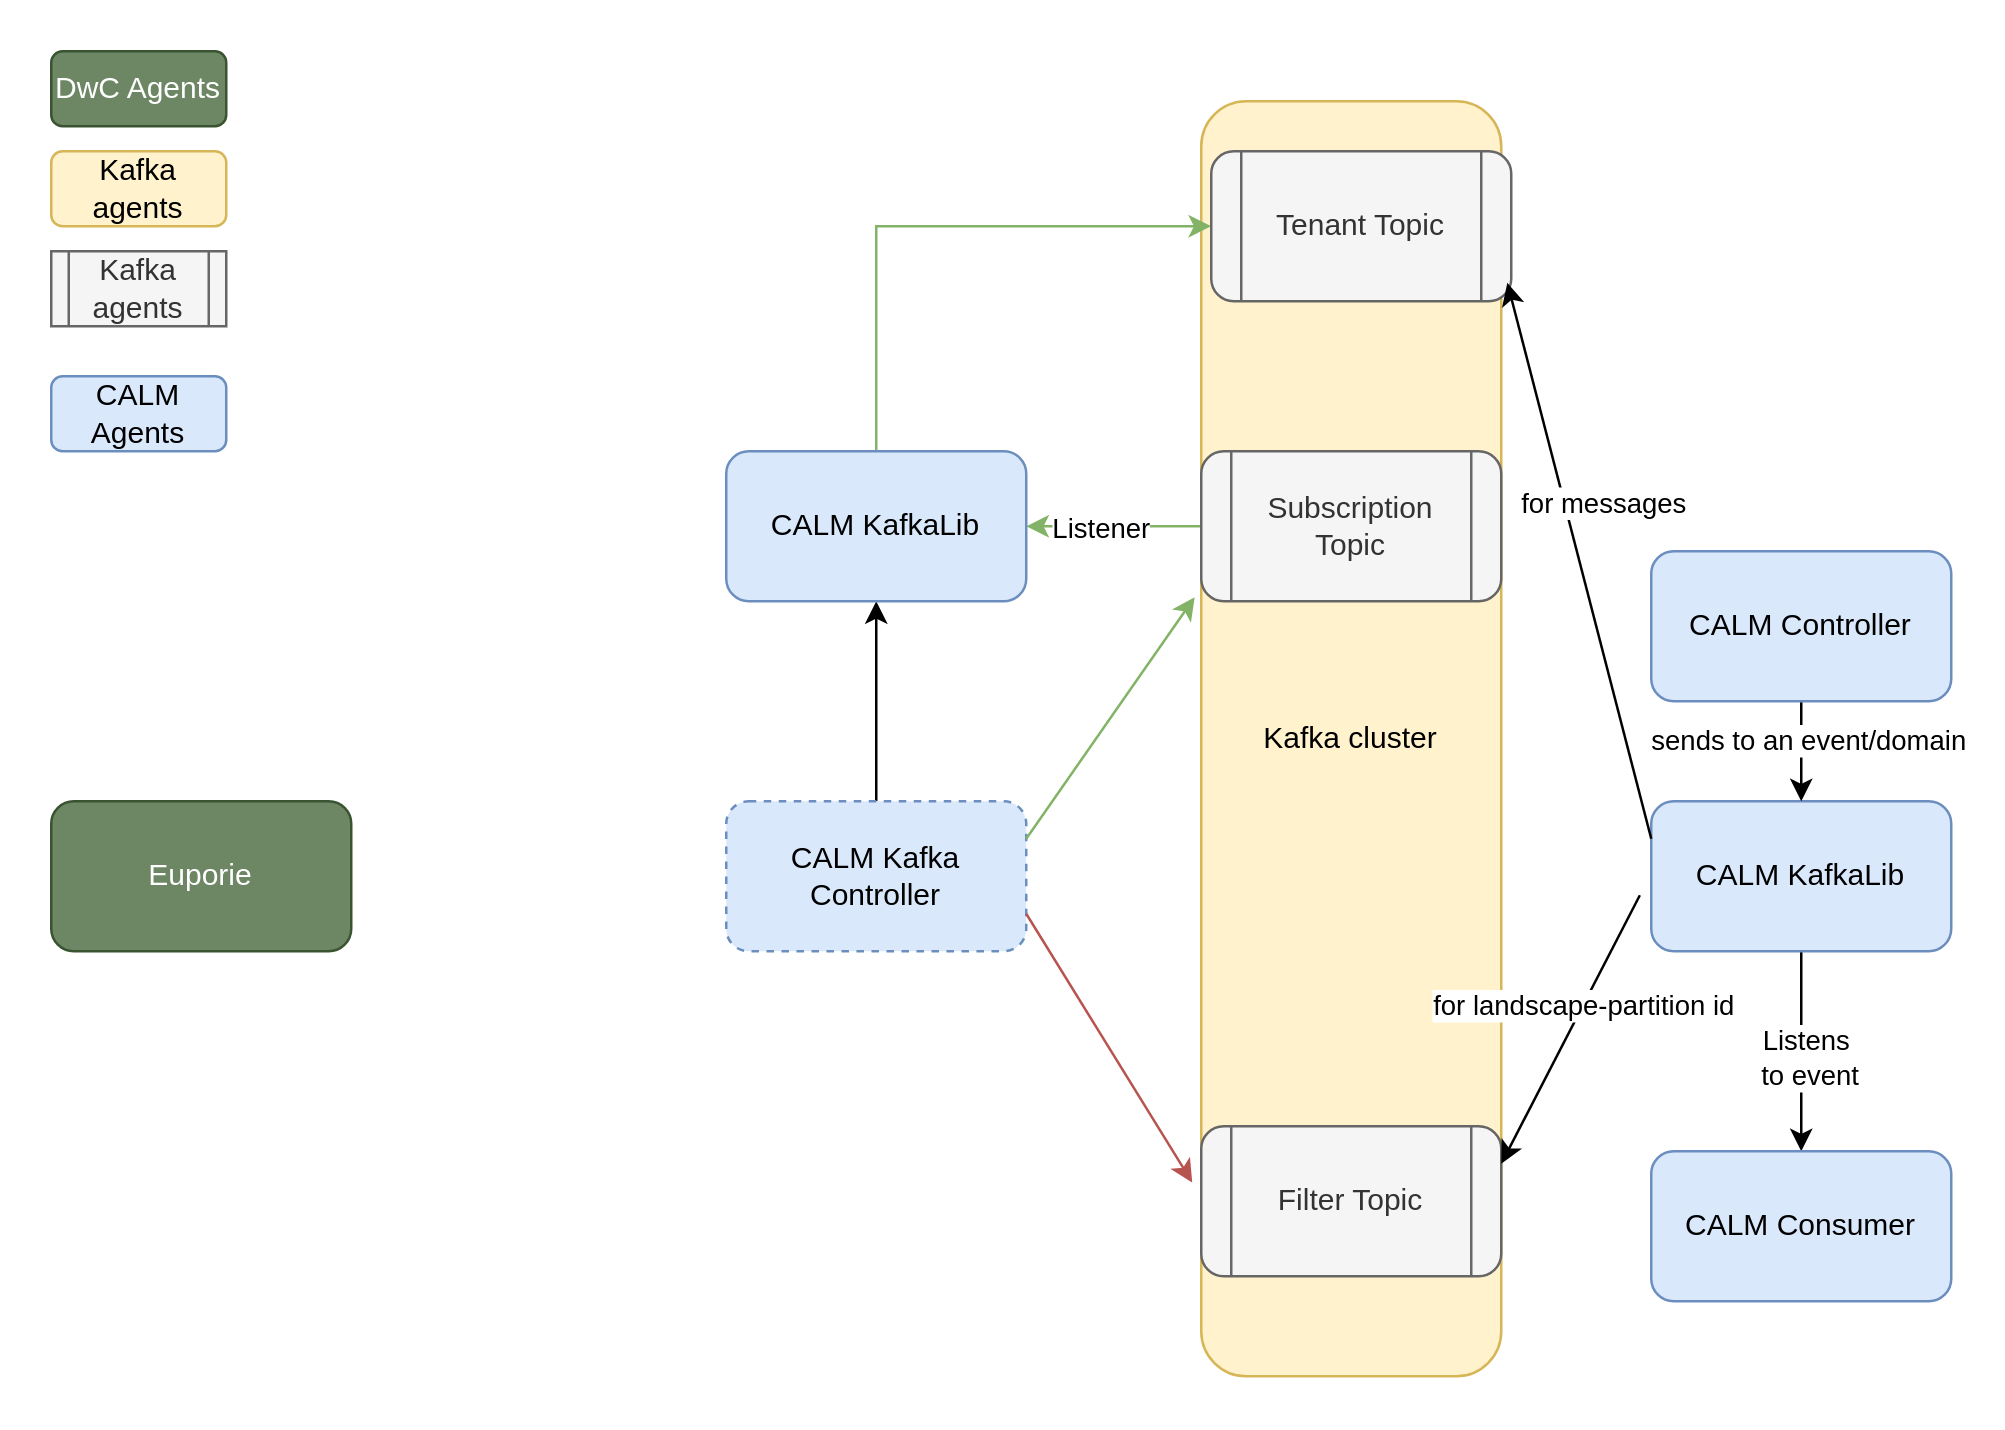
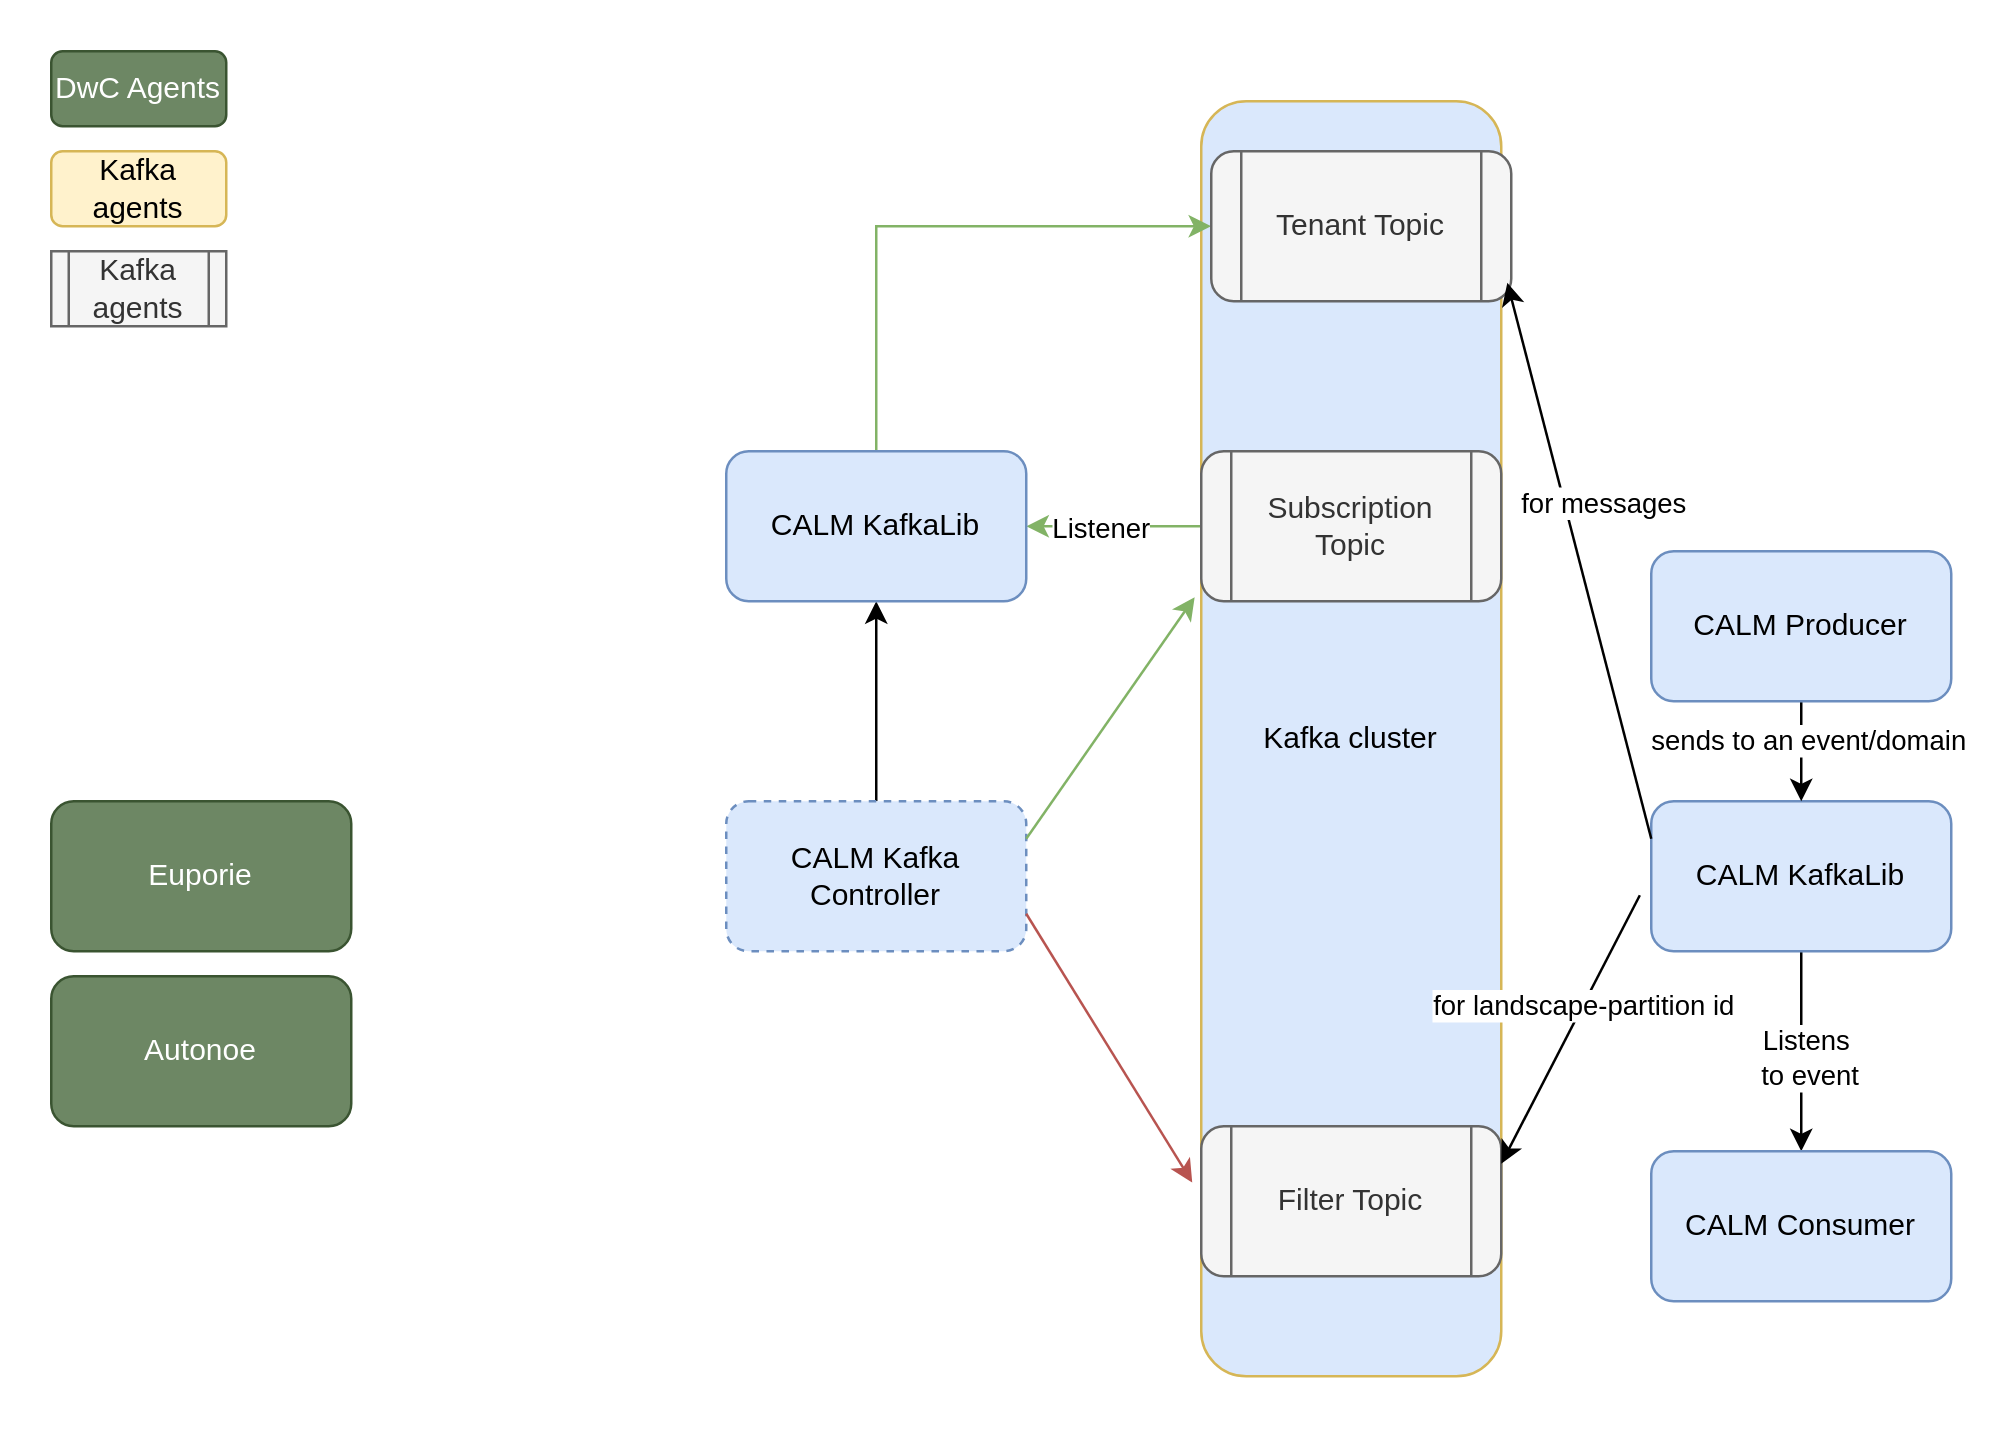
(139, 414) -> none
(1801, 626) -> (1801, 626)
(1351, 739) -> (1351, 739)
none -> (201, 1051)
